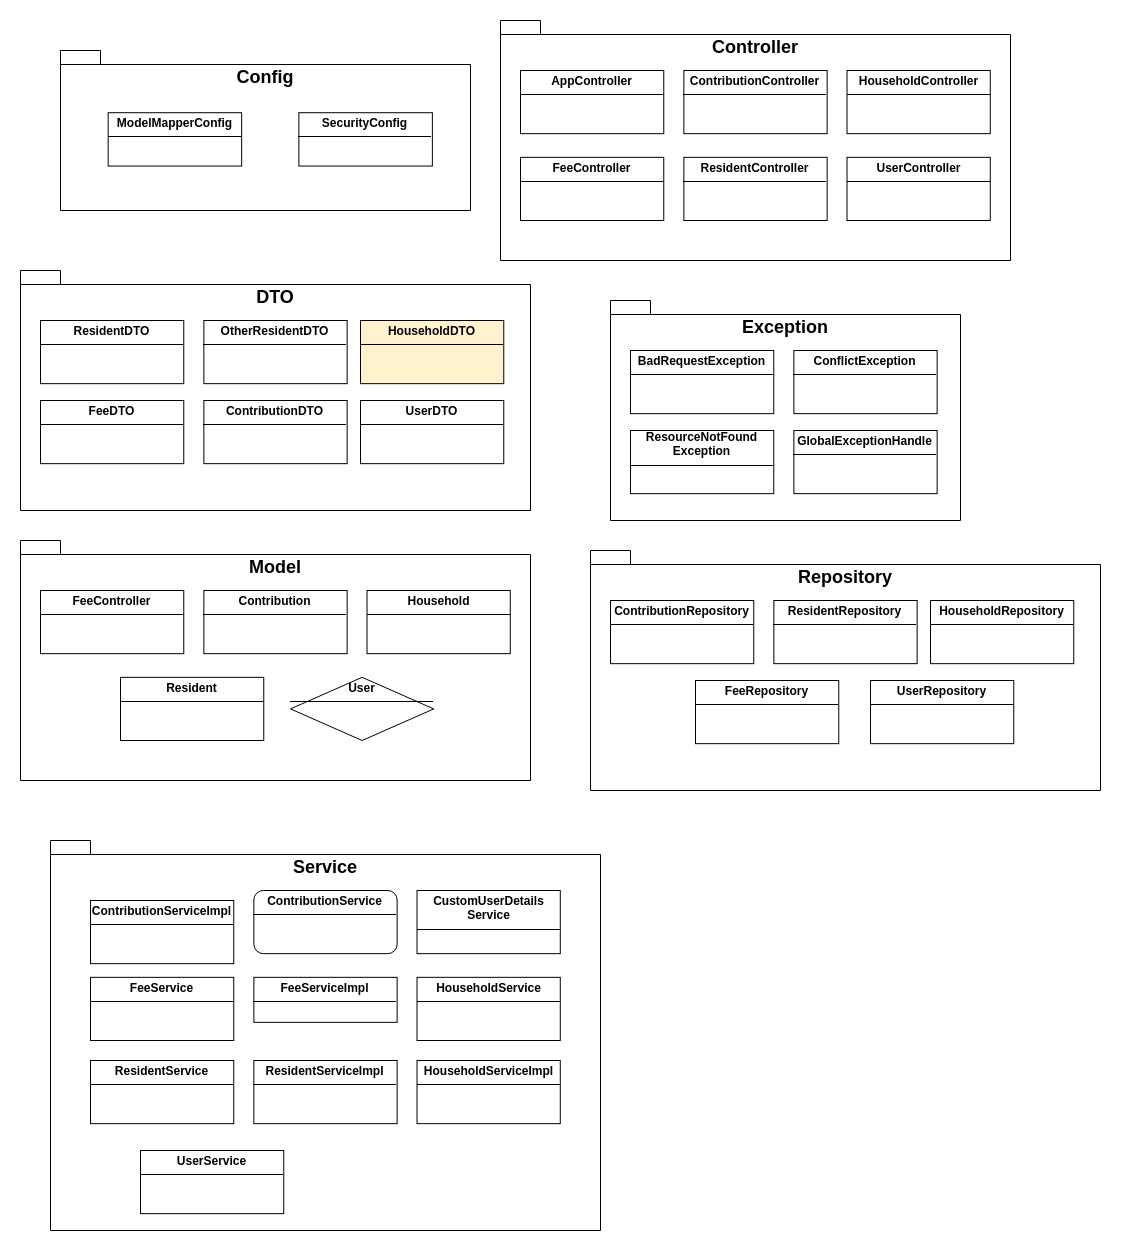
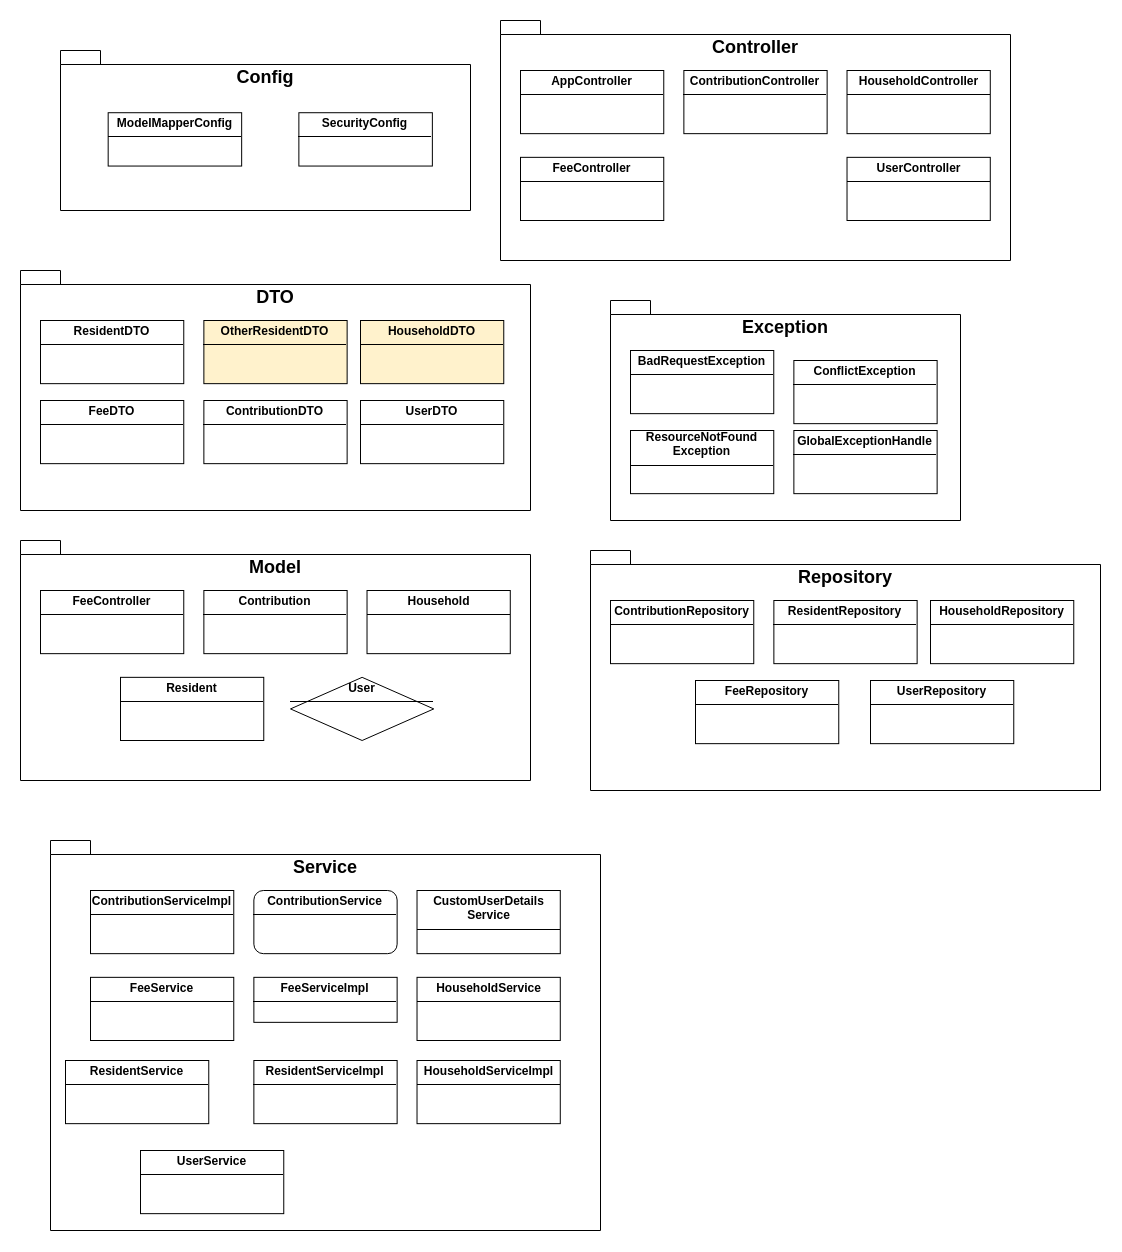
(756, 189) -> none
(276, 352) -> (276, 352)
(866, 382) -> (866, 392)
(162, 932) -> (162, 922)
(162, 1092) -> (137, 1092)
